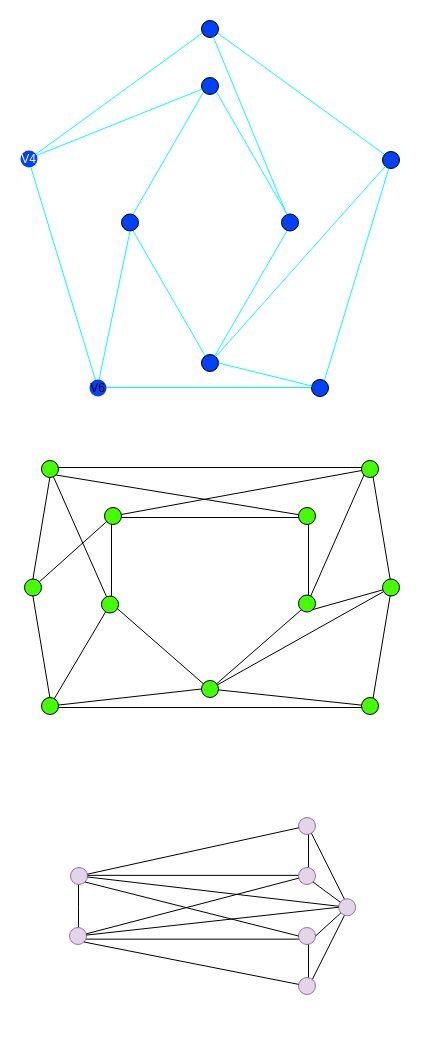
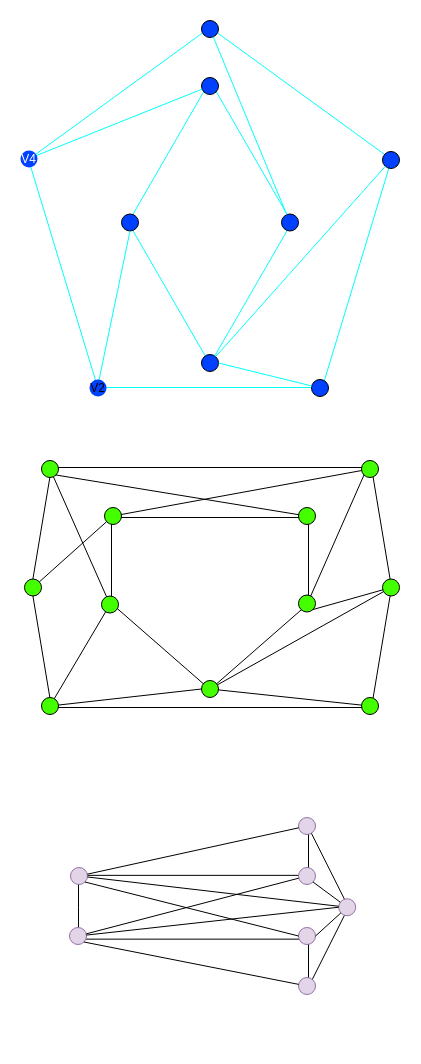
(98, 389) -> (98, 389)
